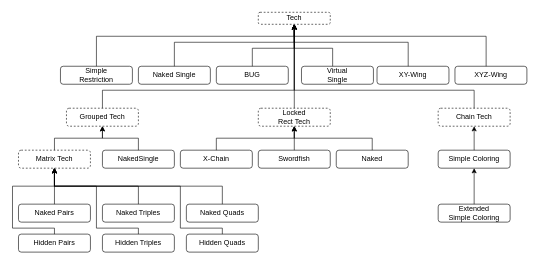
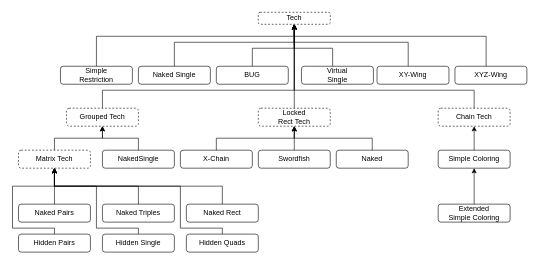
(222, 213) -> (222, 213)
(138, 243) -> (138, 243)
